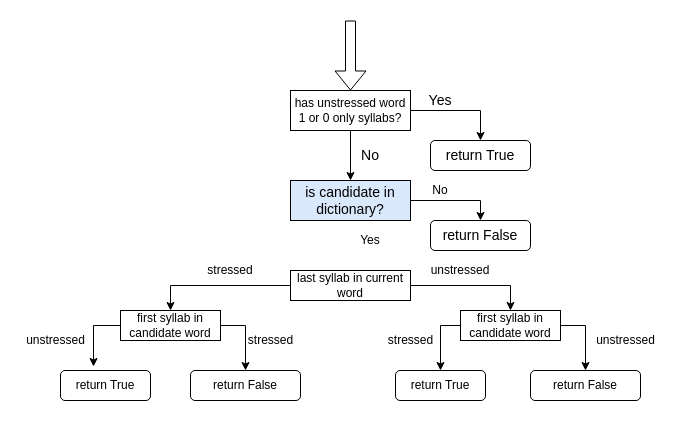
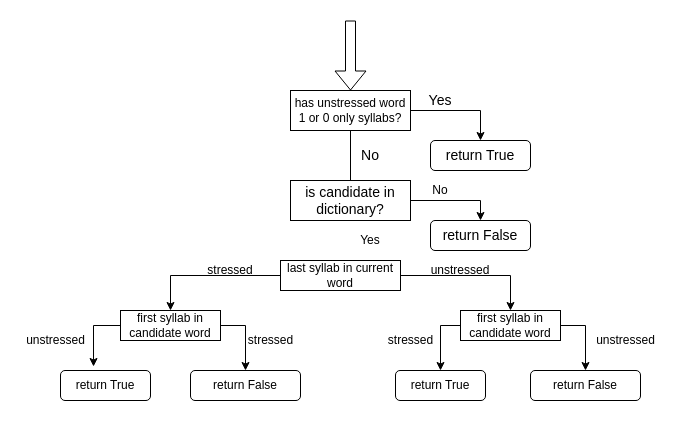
(351, 172) -> (351, 175)
(351, 201) -> (351, 201)
(351, 286) -> (341, 276)
